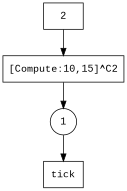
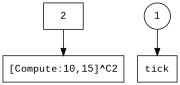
(63, 92) -> none
